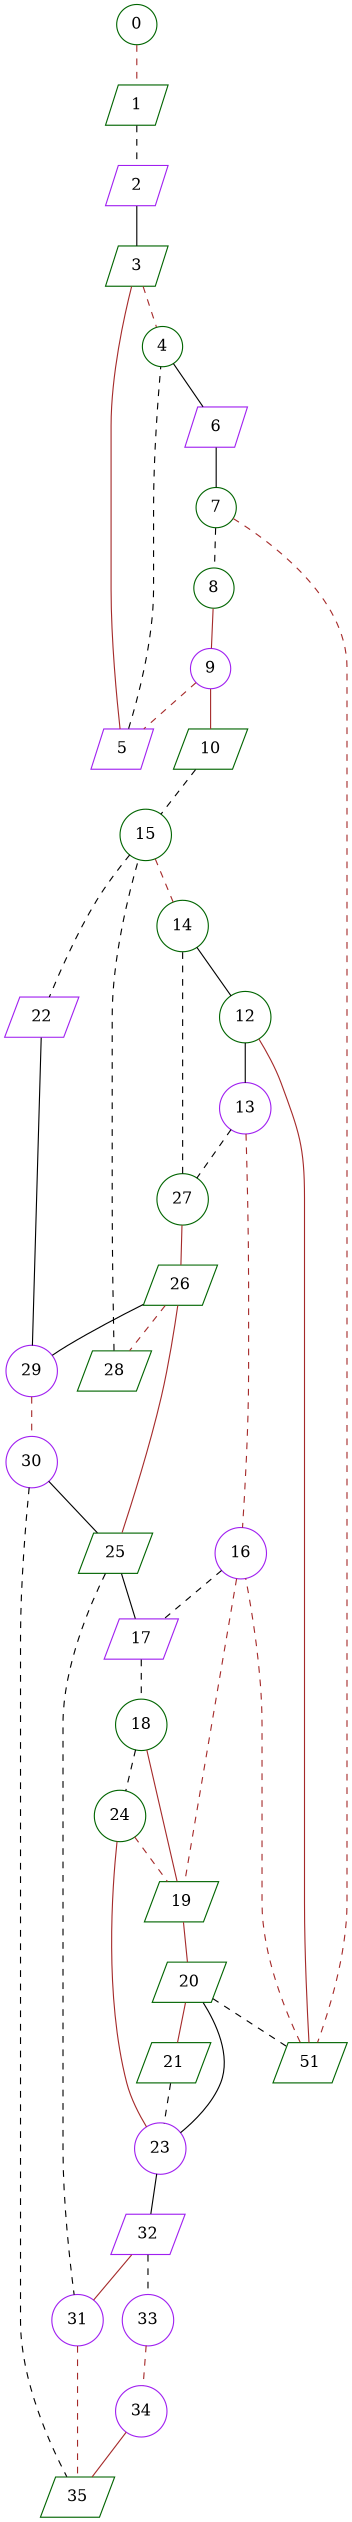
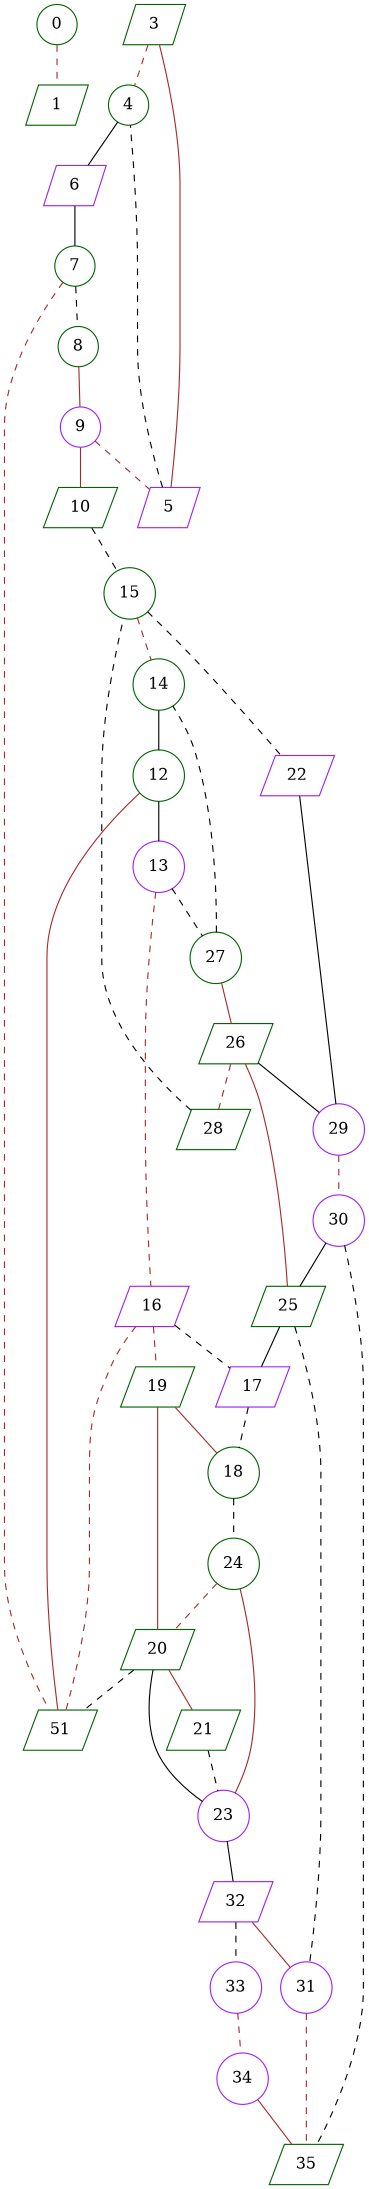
(137, 186) -> none
(241, 1553) -> (152, 1306)
(151, 1859) -> (196, 1607)
